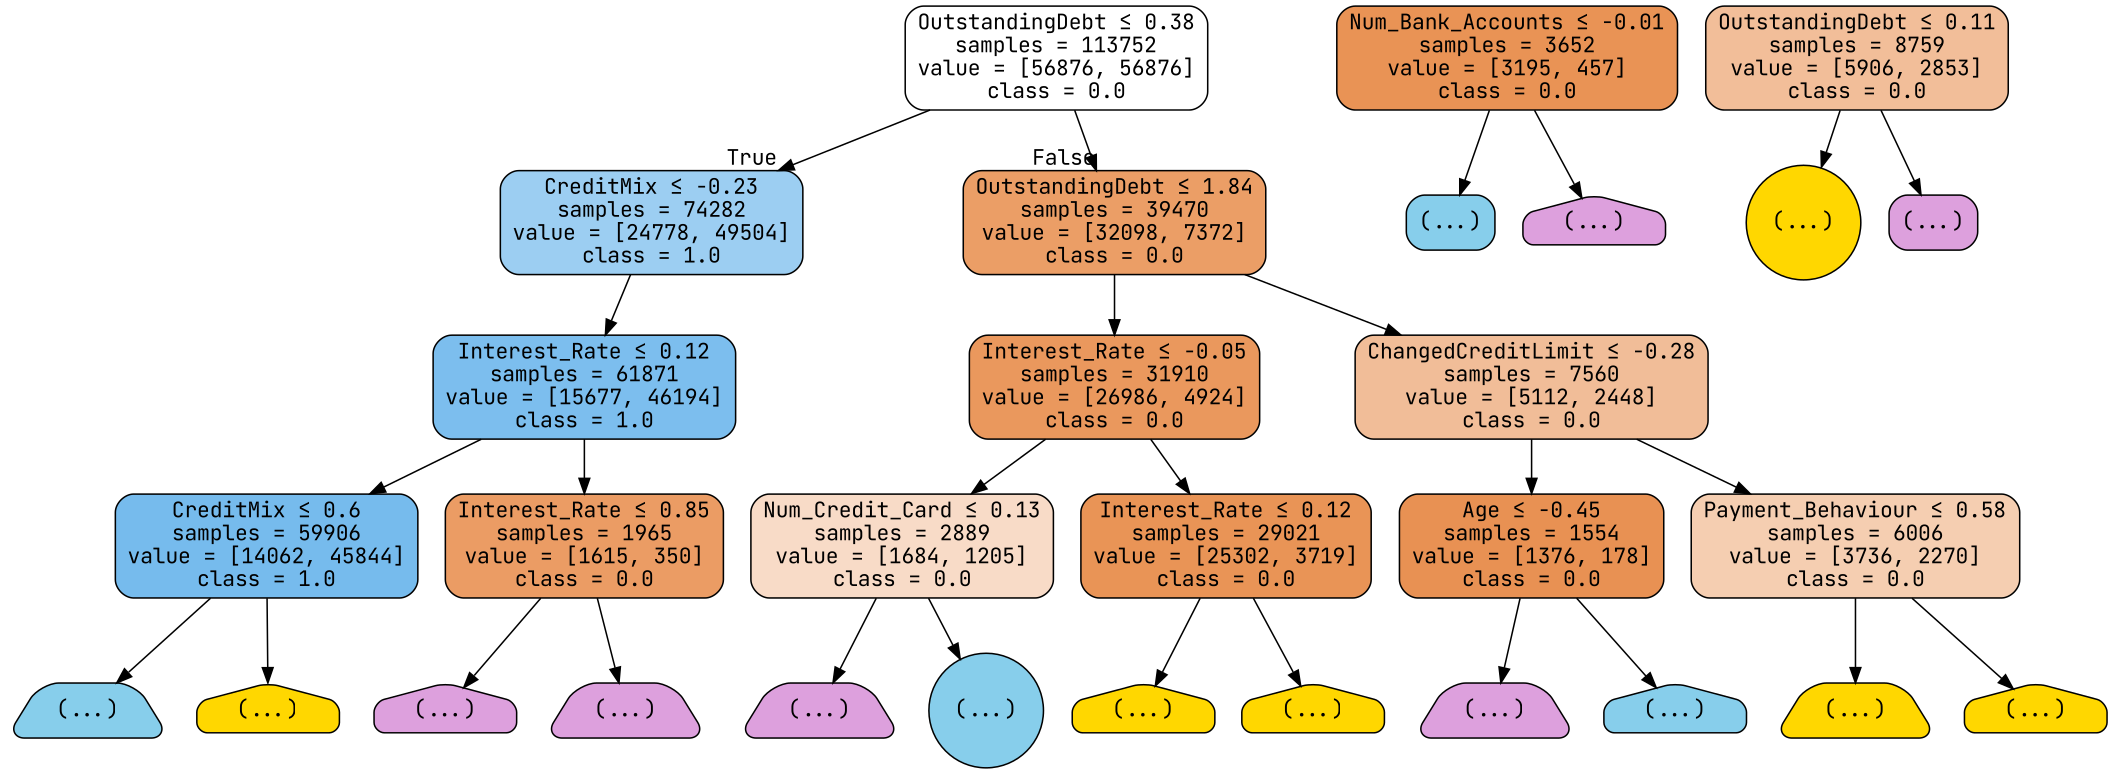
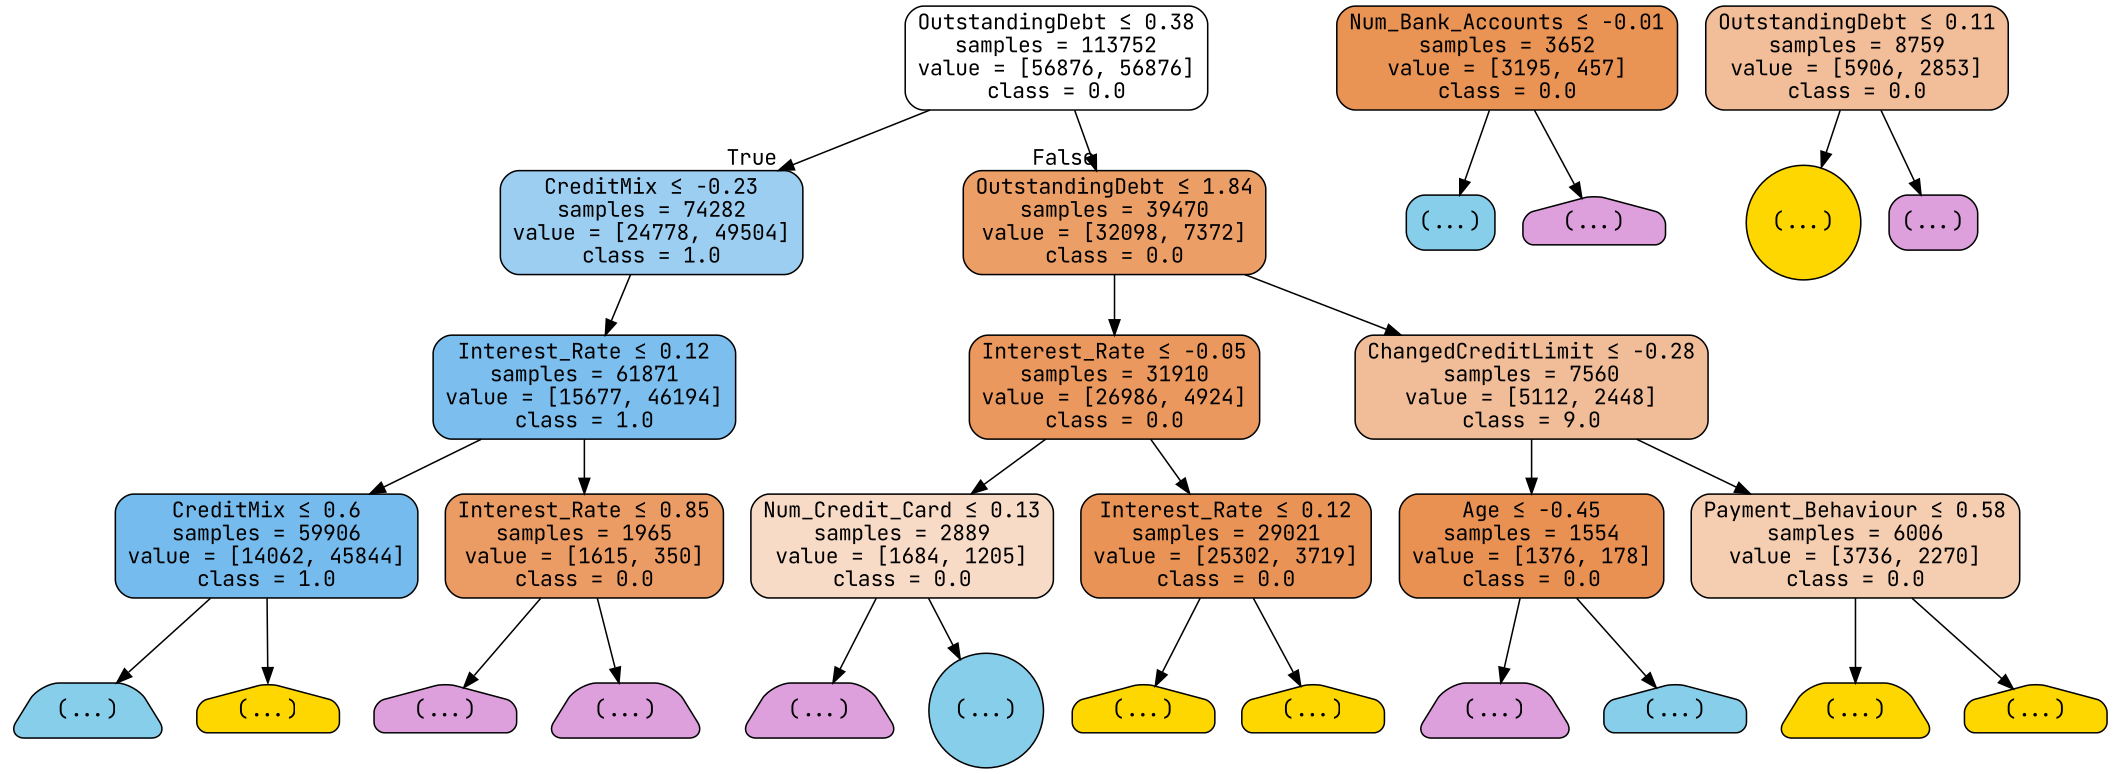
(1532, 421) -> (1532, 421)
